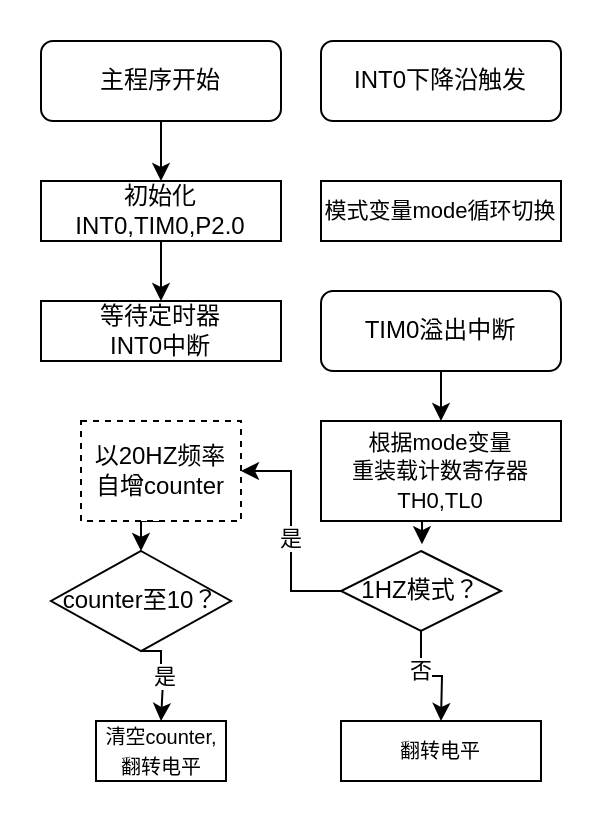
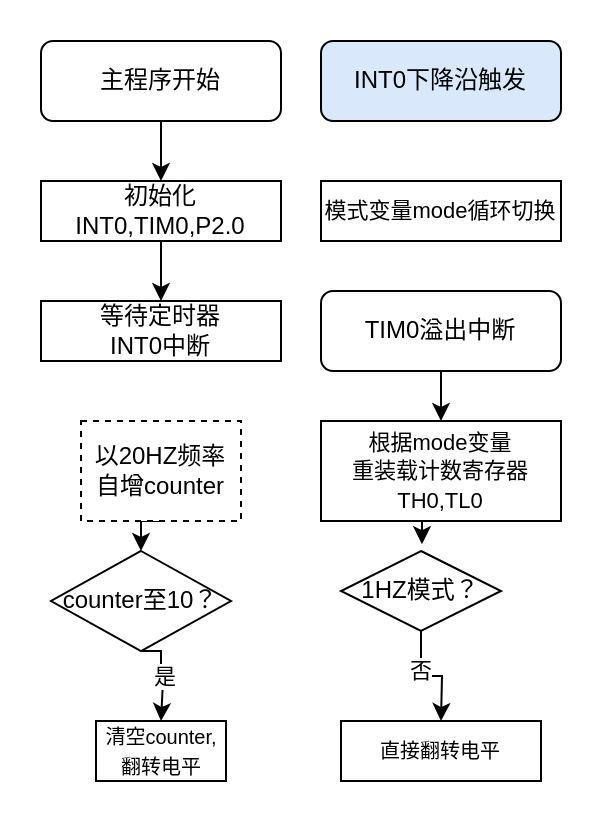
(441, 81) -> (441, 81)
(291, 538) -> none
(441, 751) -> (441, 751)
